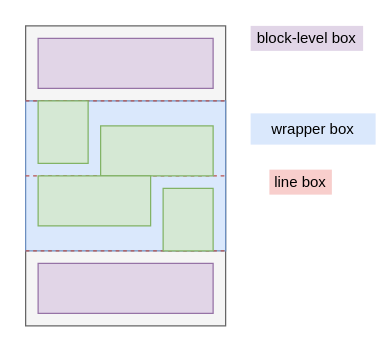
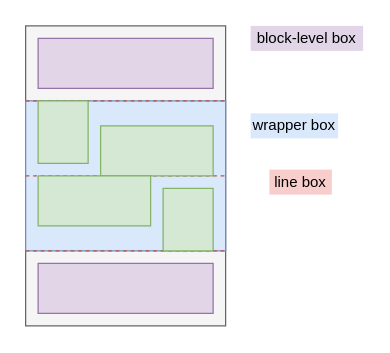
(313, 129) -> (294, 126)
